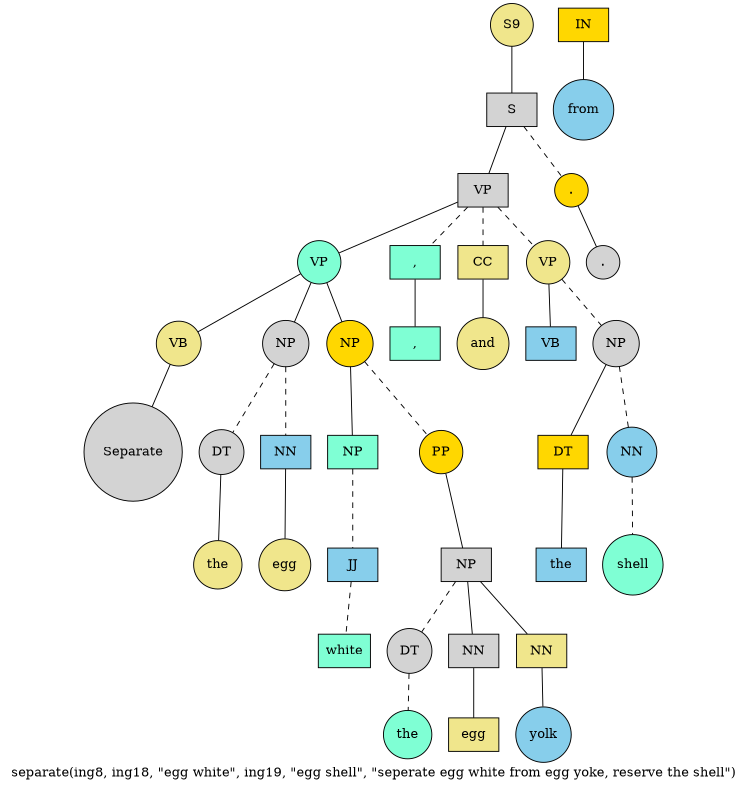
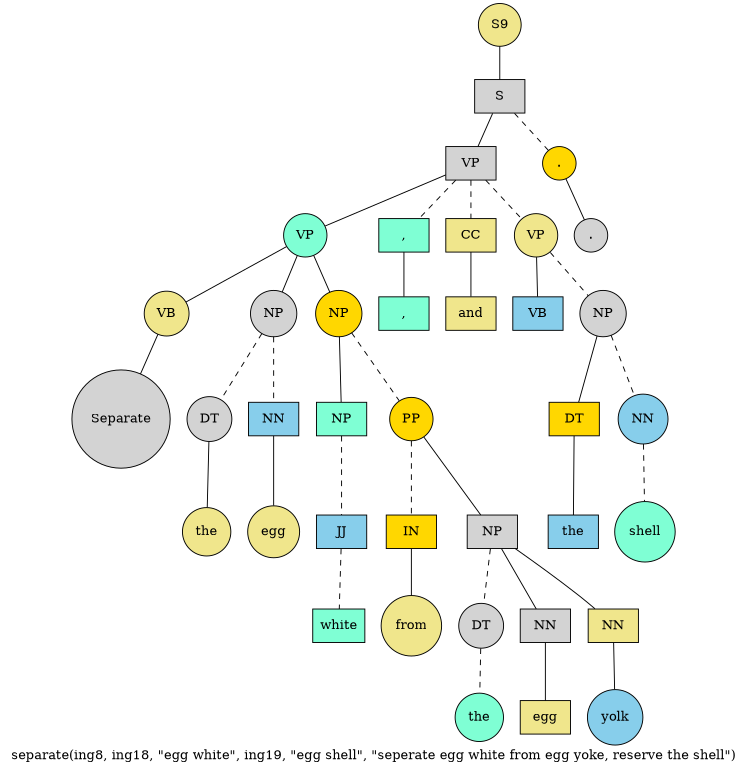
(584, 110) -> (411, 626)
(483, 344) -> (471, 314)
none -> (411, 478)
